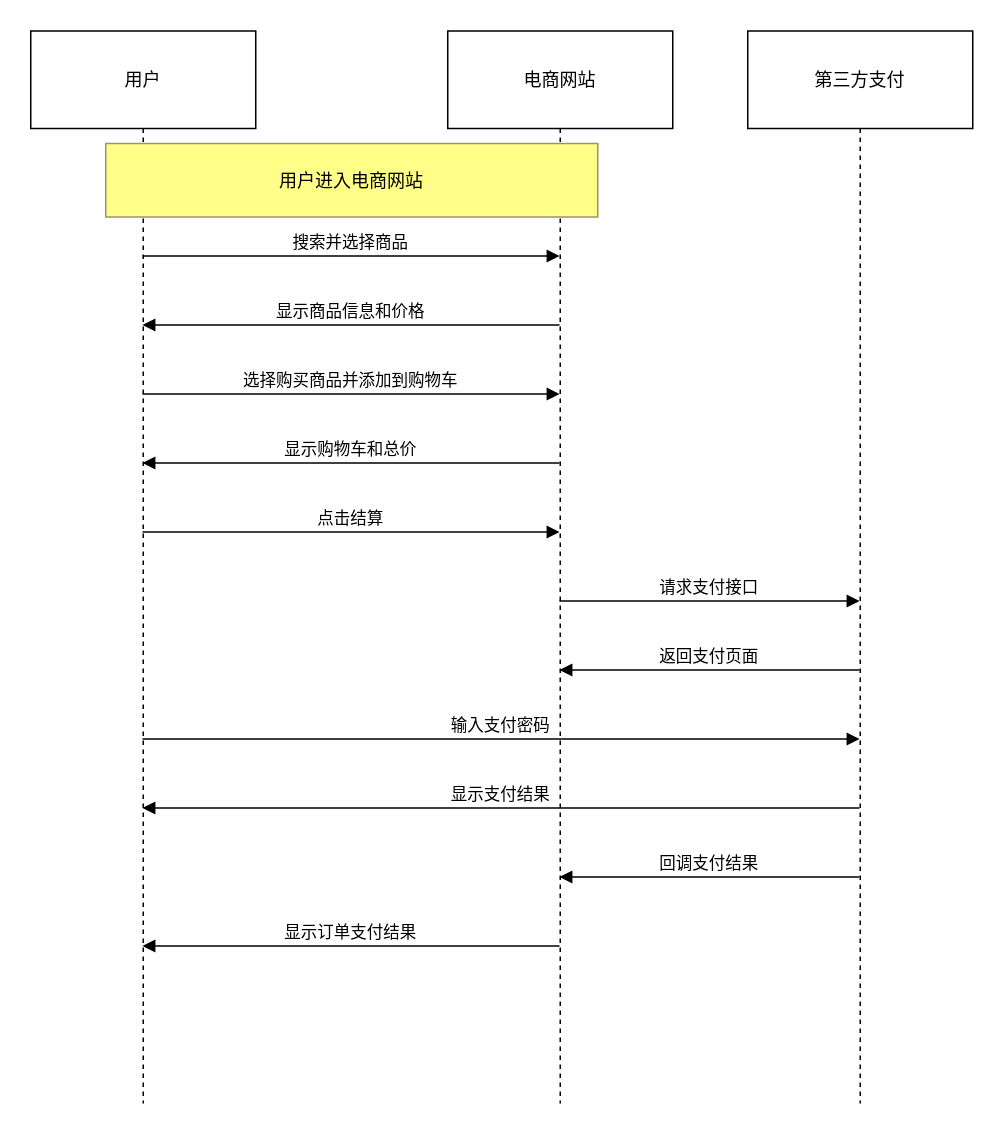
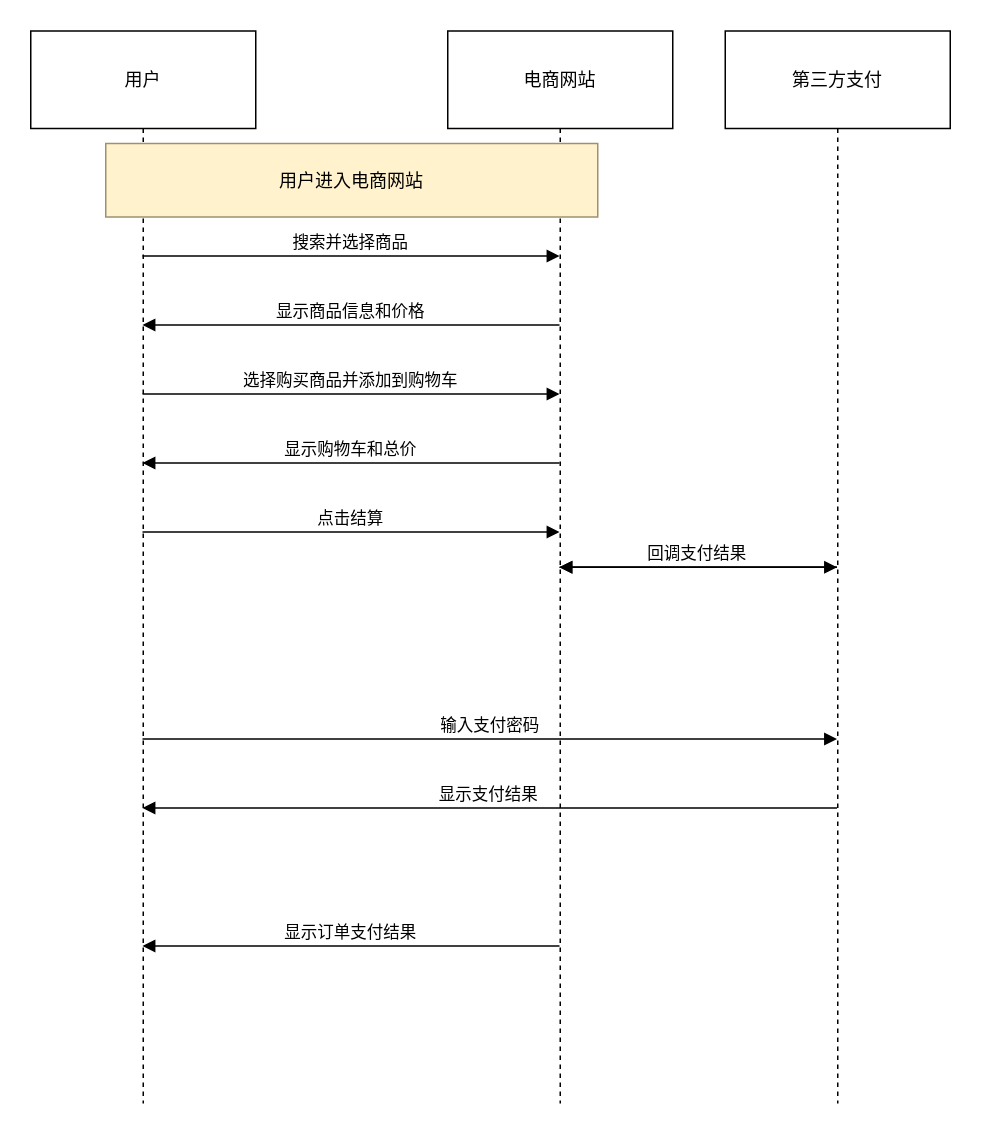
(352, 180) -> (352, 180)
(860, 567) -> (838, 567)
